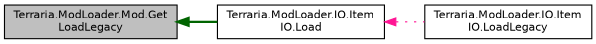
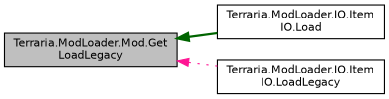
(410, 22) -> (203, 64)
